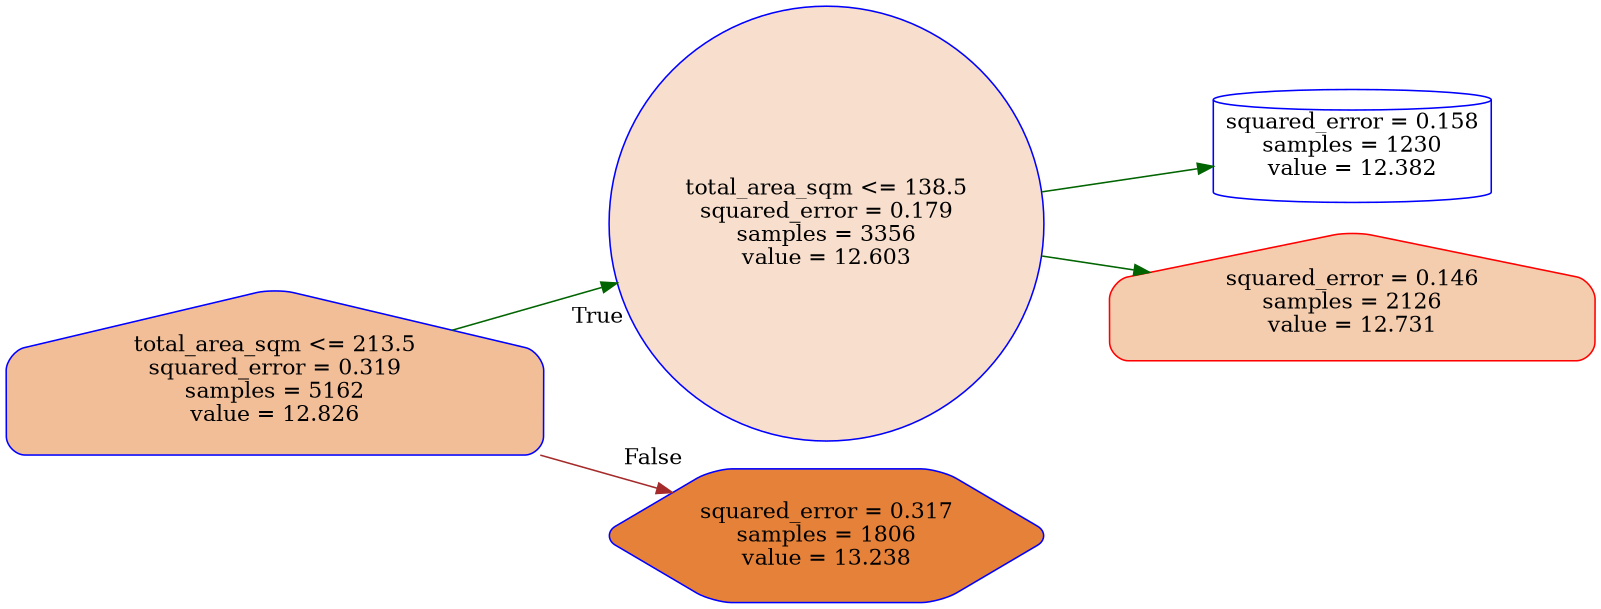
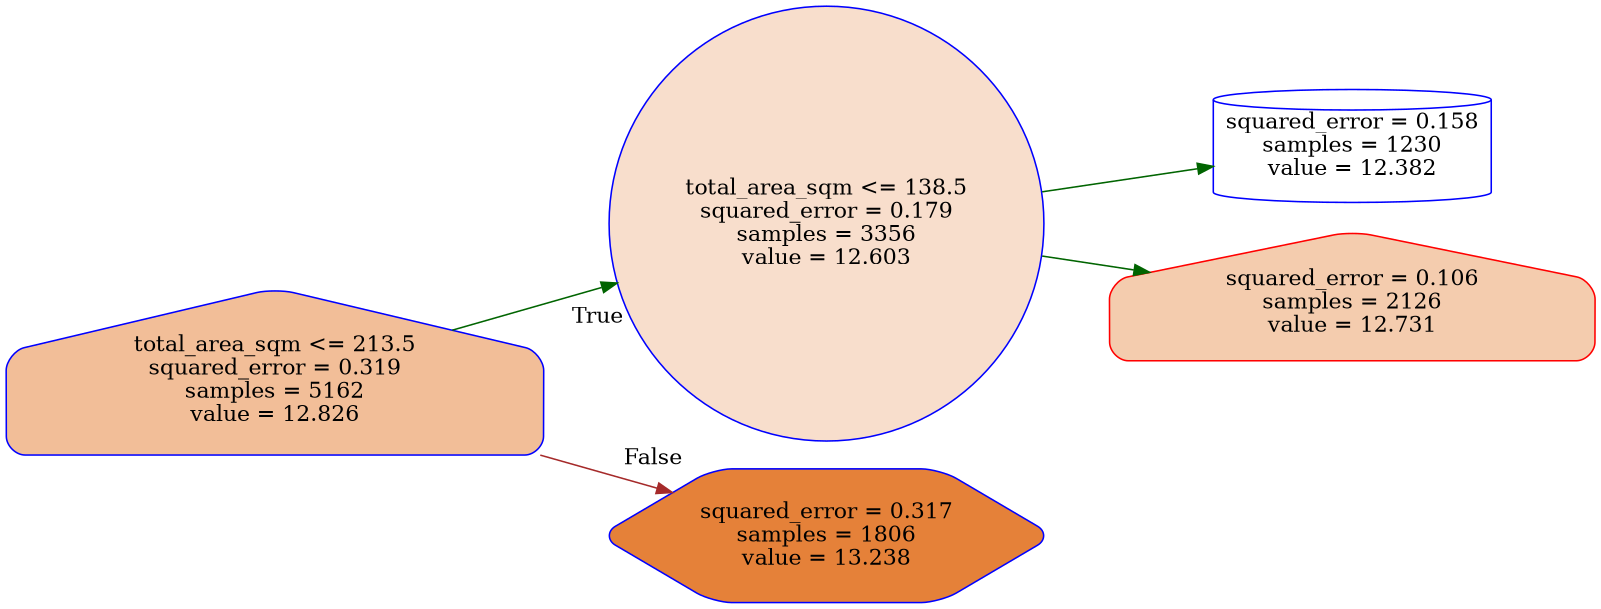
(1352, 303) -> (1352, 303)
